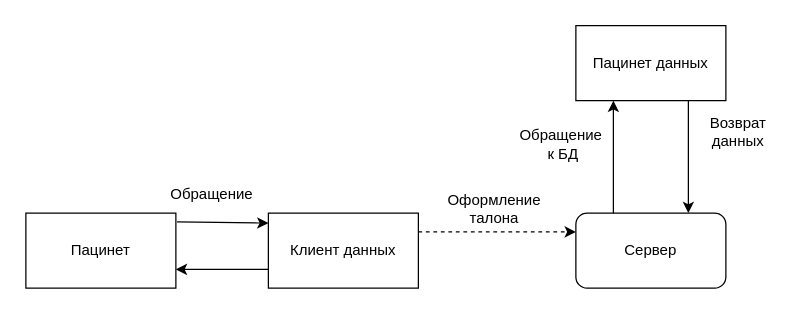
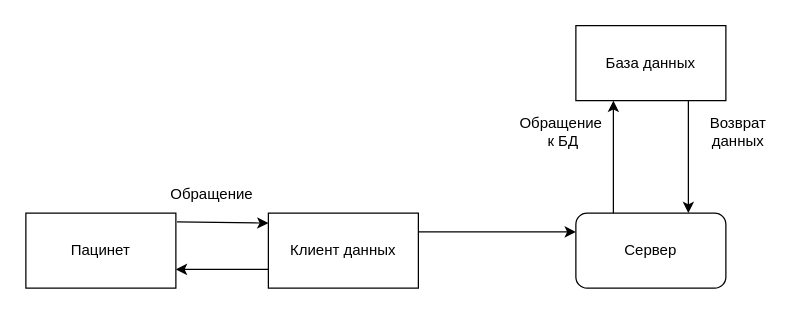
(651, 63) -> (651, 63)
(563, 144) -> (563, 132)
(494, 207) -> none
(493, 232) -> (493, 232)
